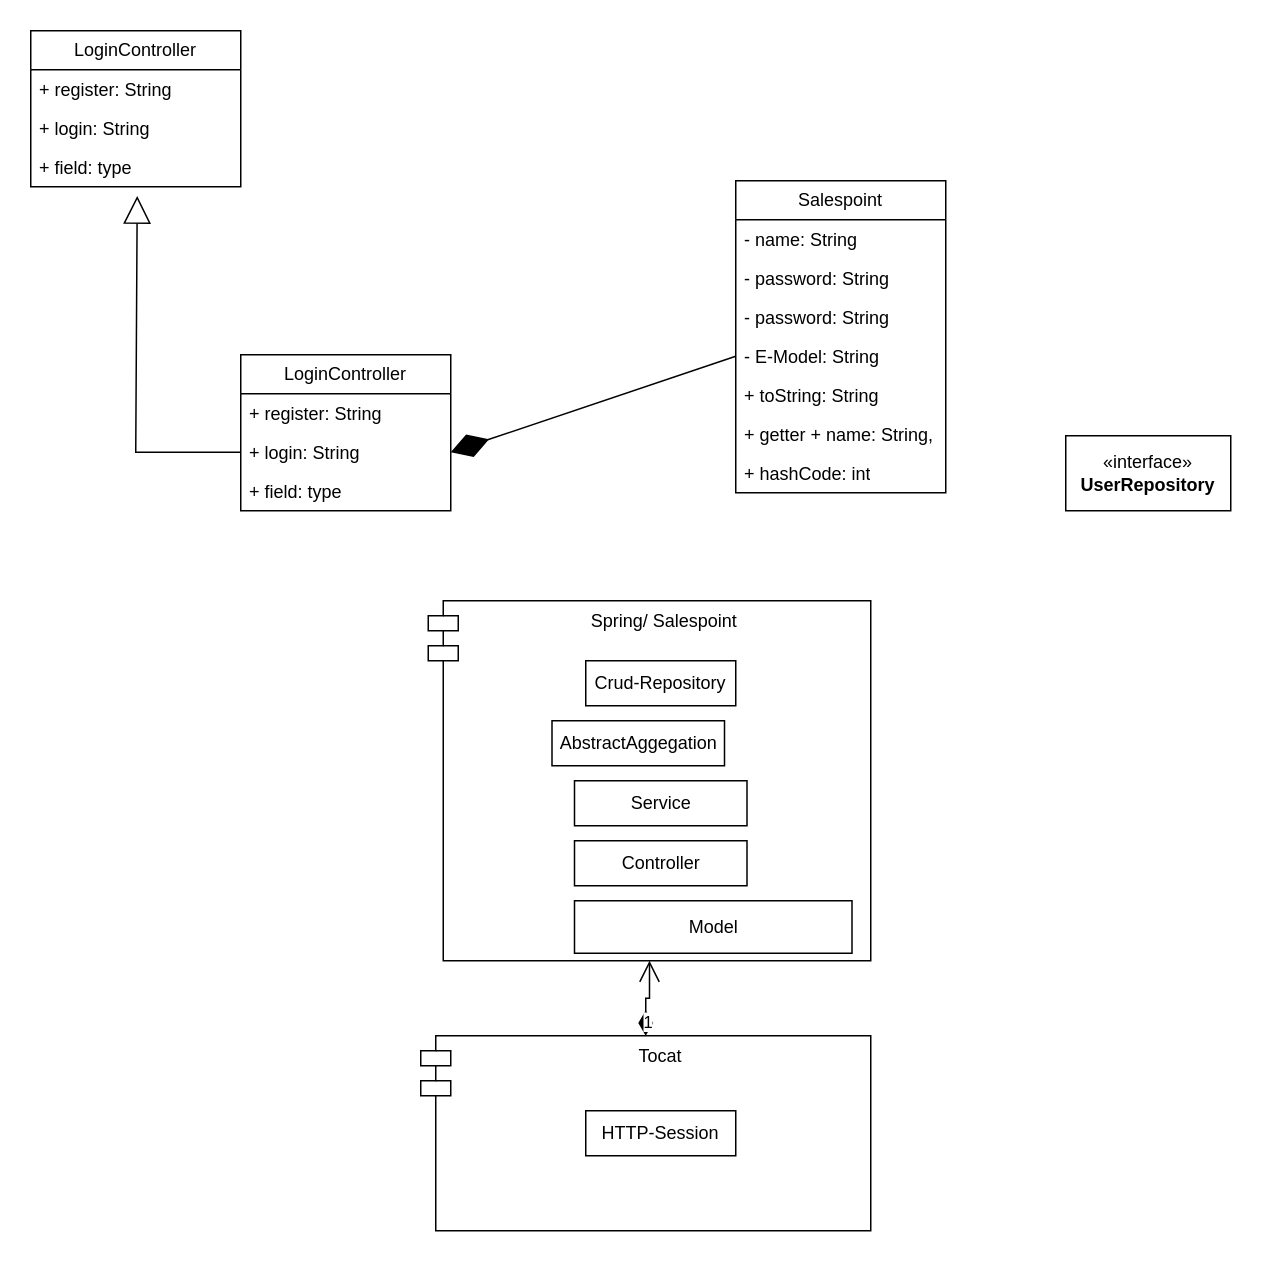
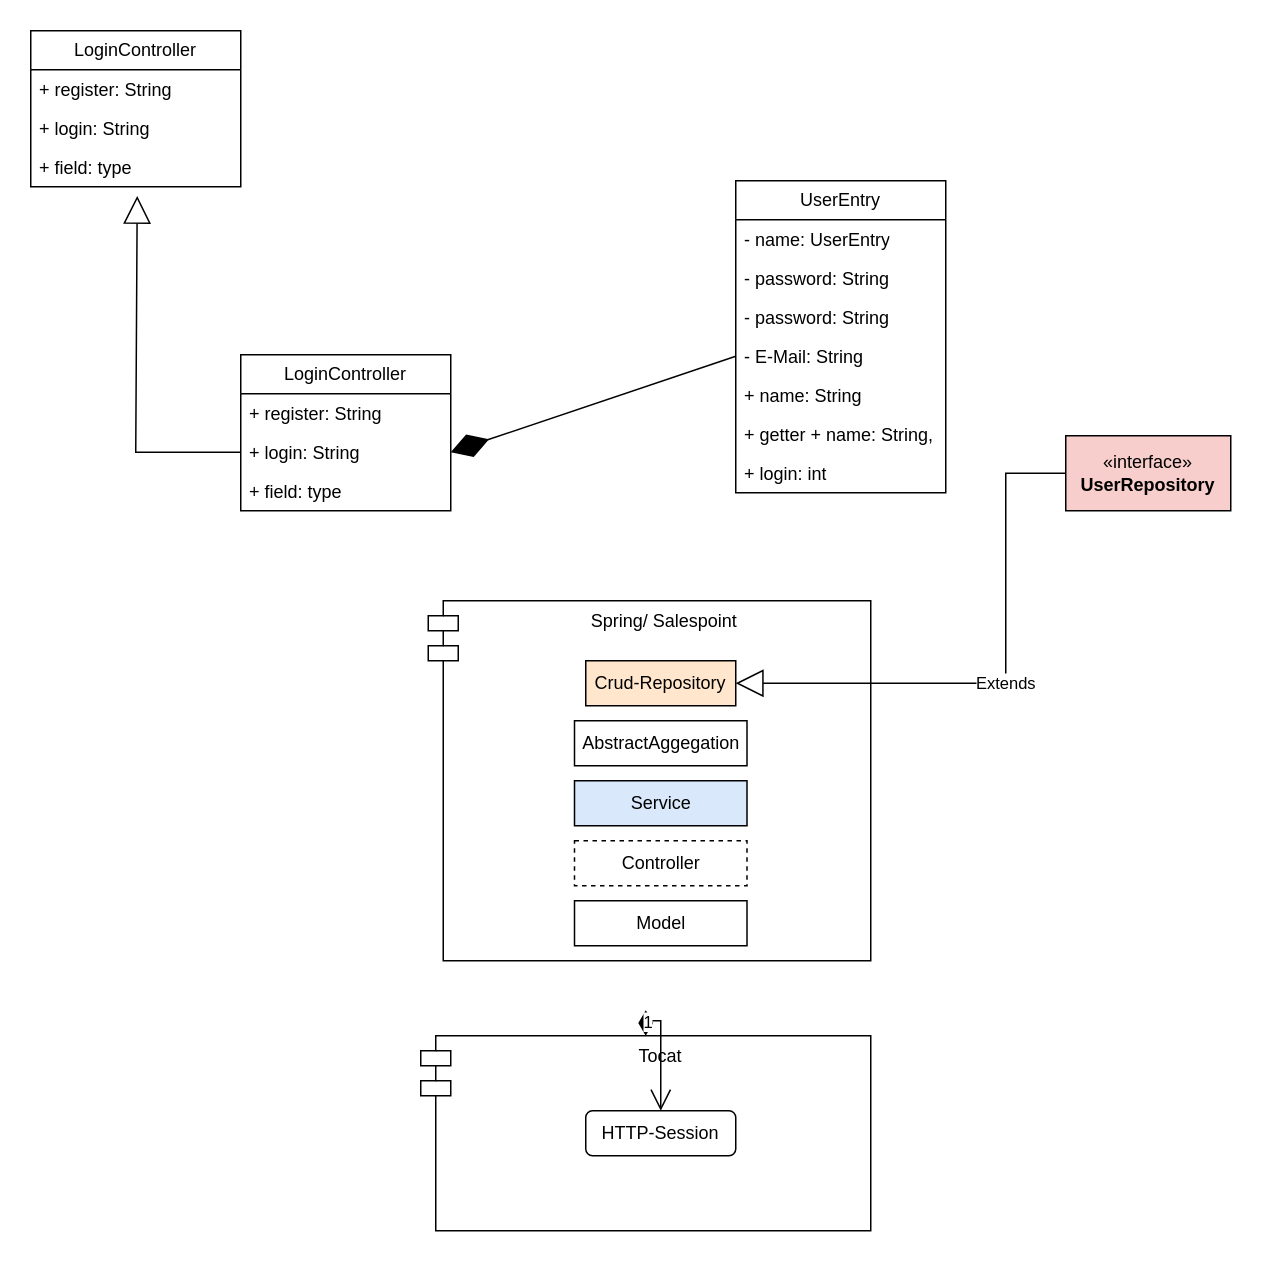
(841, 200) -> (841, 200)
(806, 241) -> (823, 241)
(819, 358) -> (811, 358)
(824, 397) -> (806, 397)
(1148, 473) -> (1148, 473)
(811, 475) -> (791, 475)
none -> (1006, 669)
(661, 683) -> (661, 683)
(638, 743) -> (661, 743)
(661, 803) -> (661, 803)
(661, 863) -> (661, 863)
(713, 927) -> (661, 923)
(650, 989) -> (661, 1059)
(661, 1133) -> (661, 1133)
